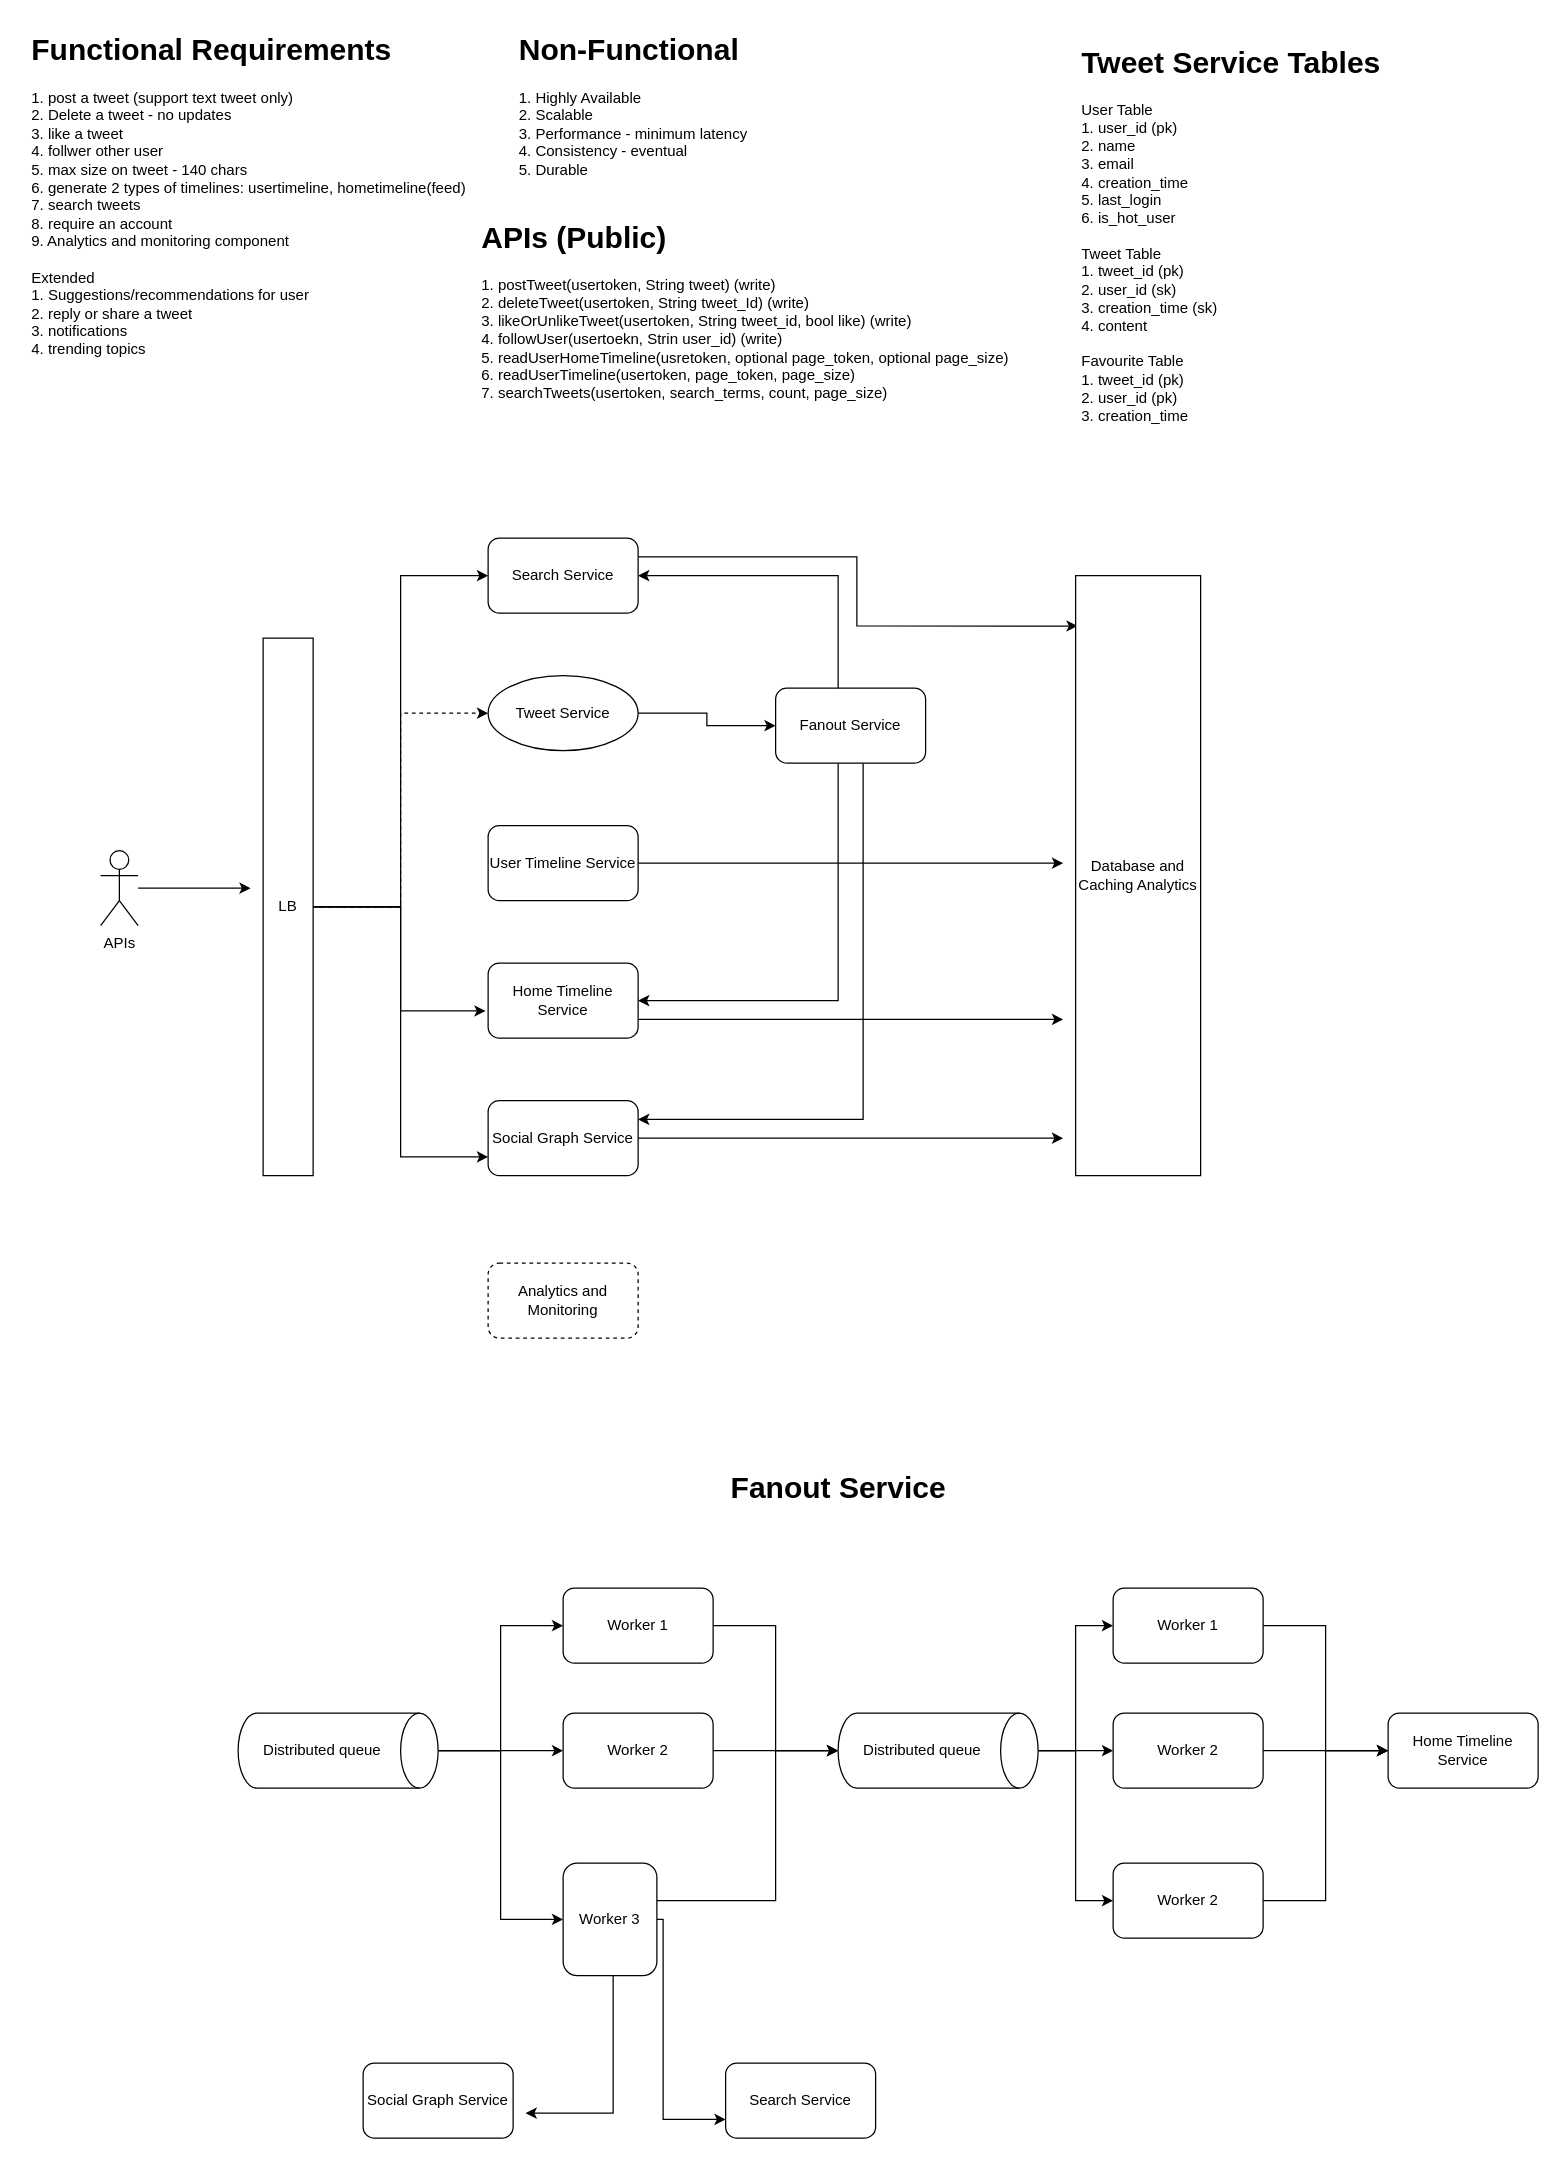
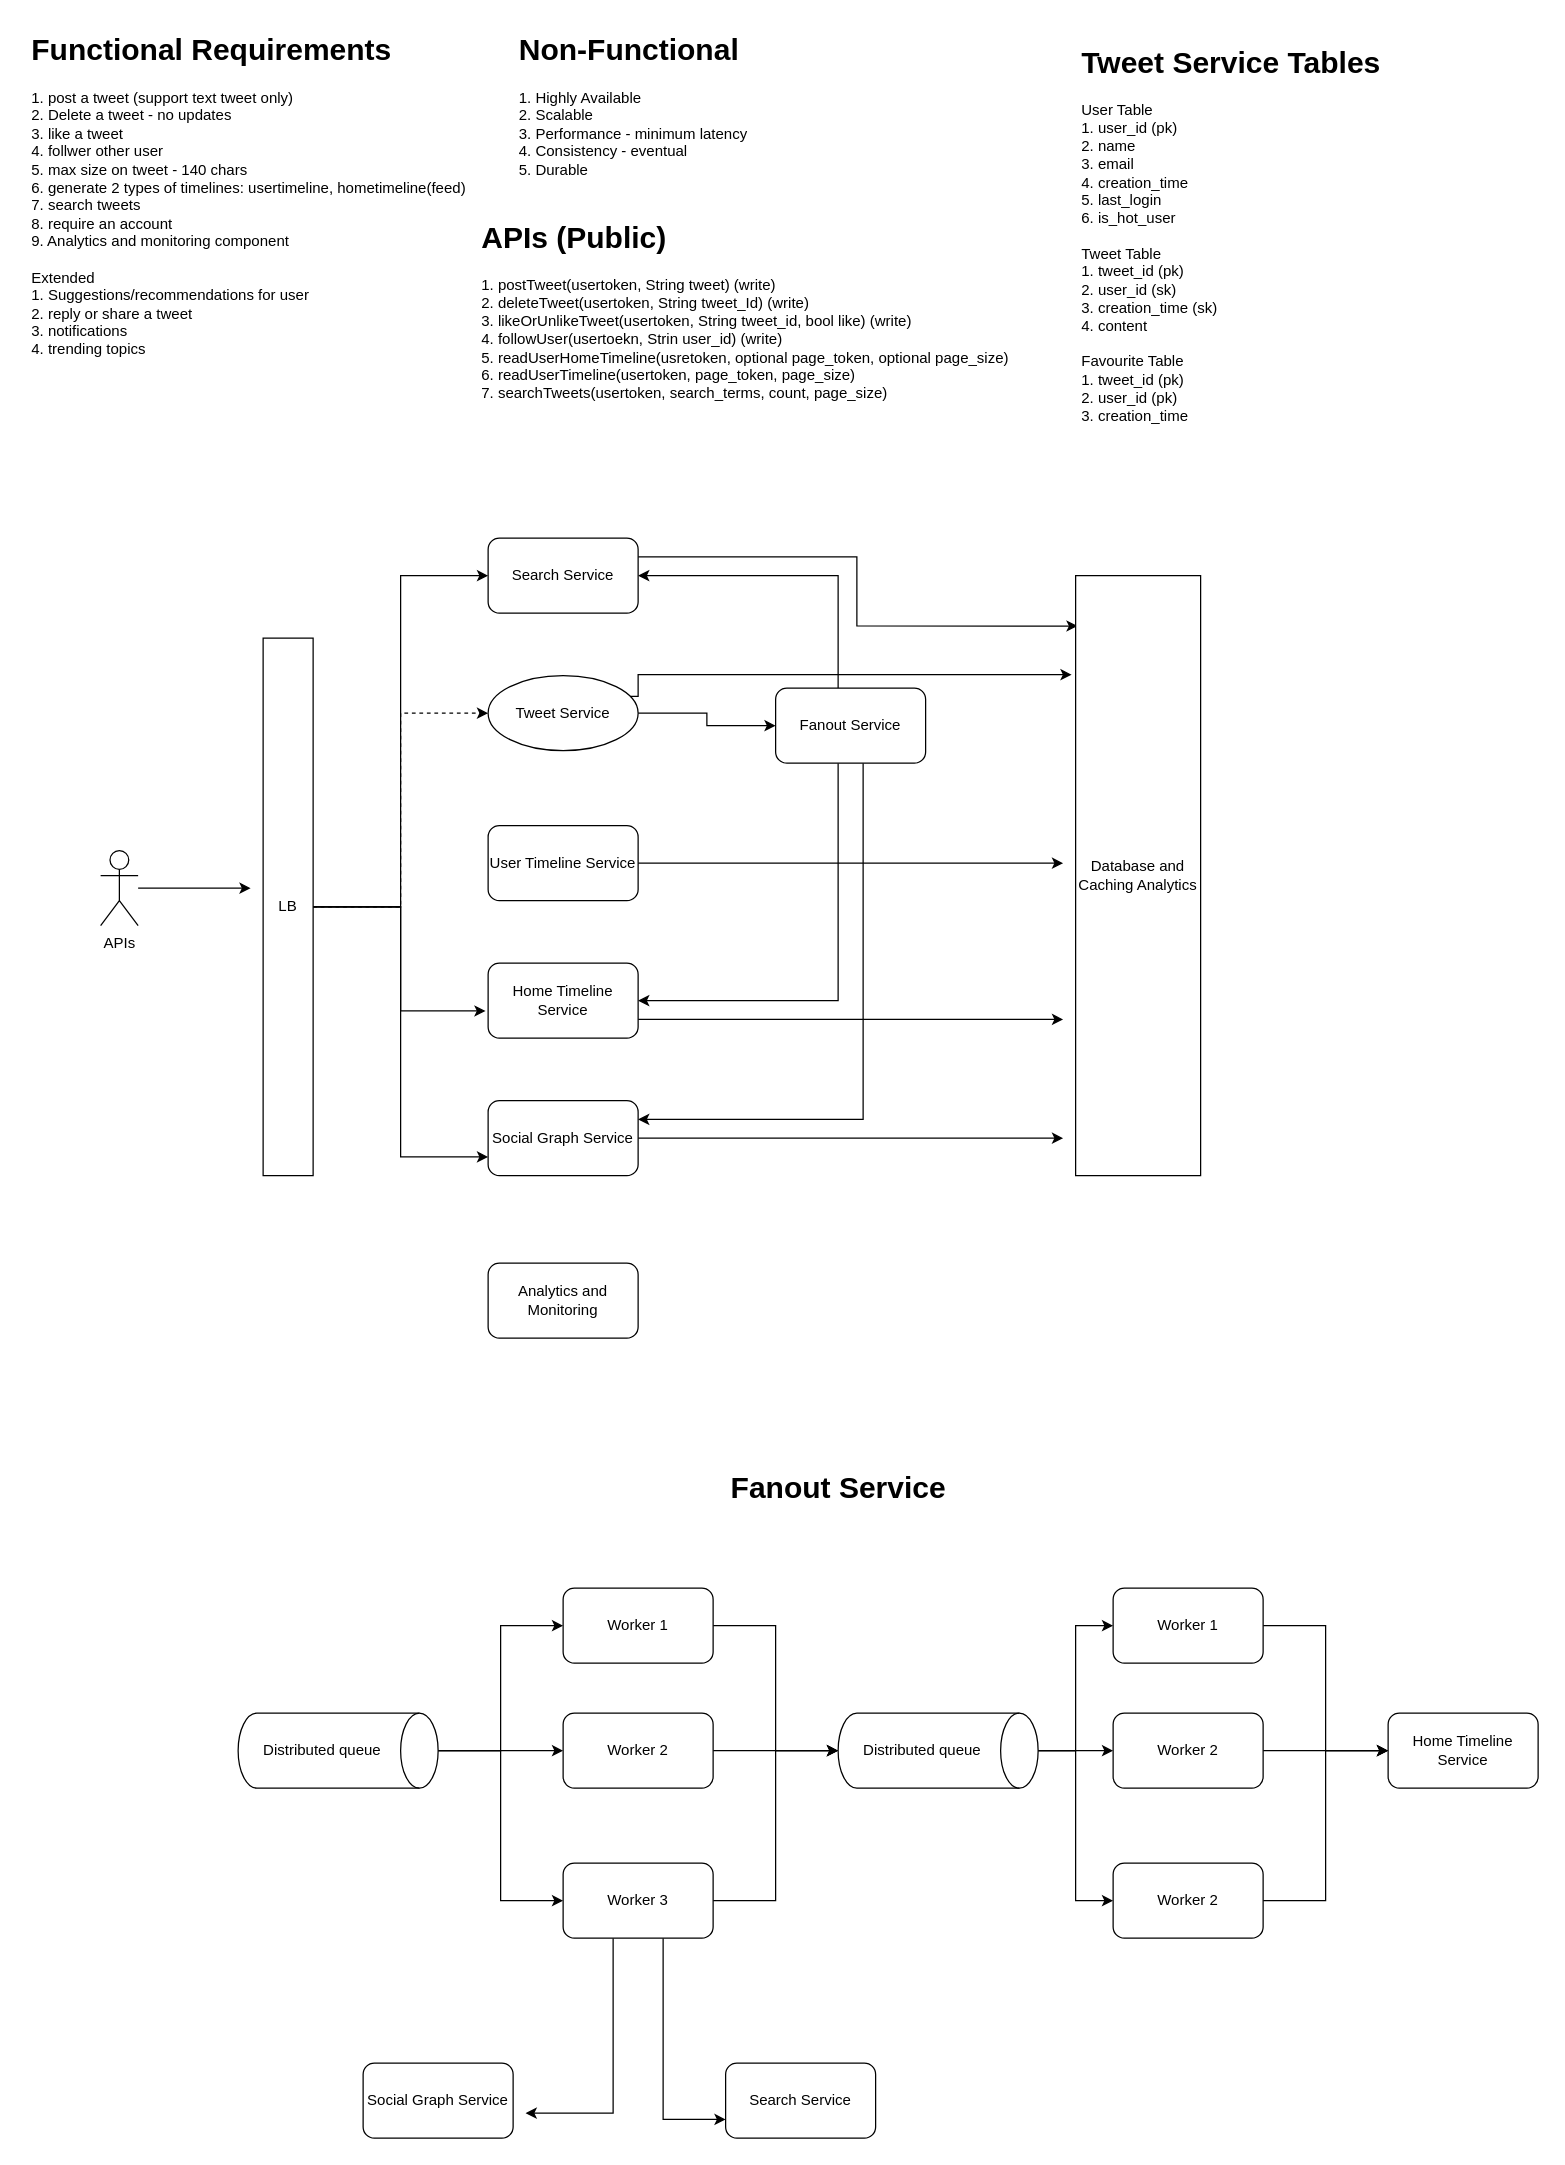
none -> (835, 675)
(563, 1301) -> (563, 1301)
(610, 1919) -> (638, 1901)
